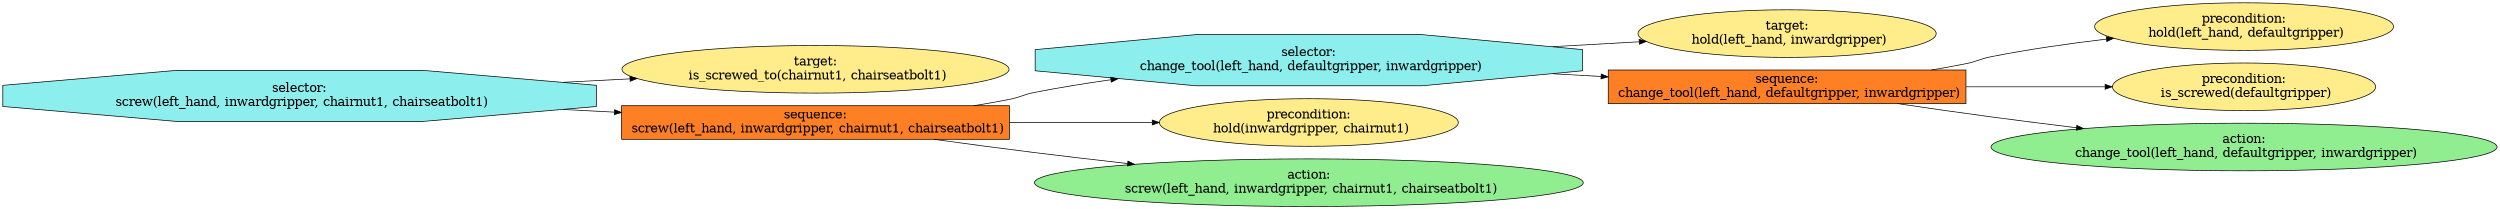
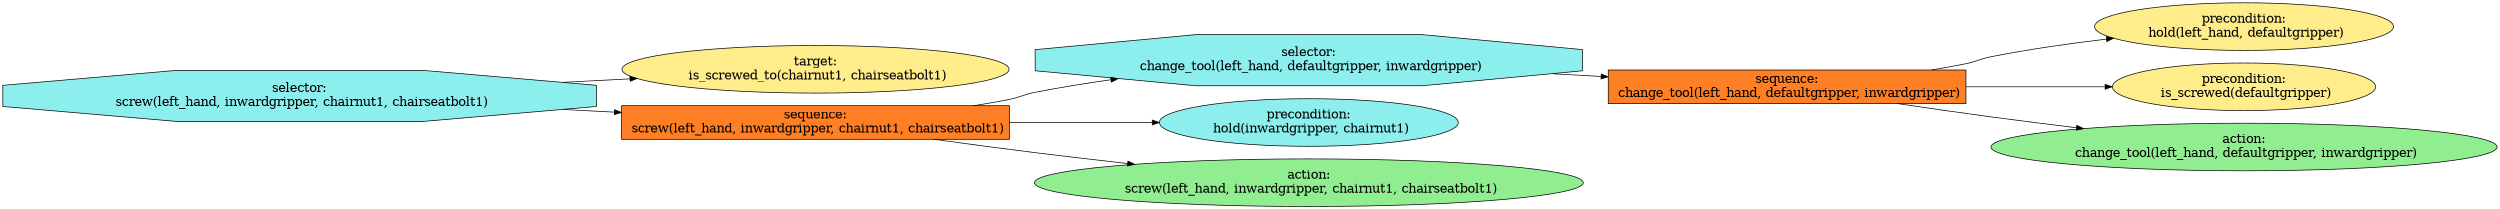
(1787, 34) -> none
(1309, 122) -> (1309, 122)
